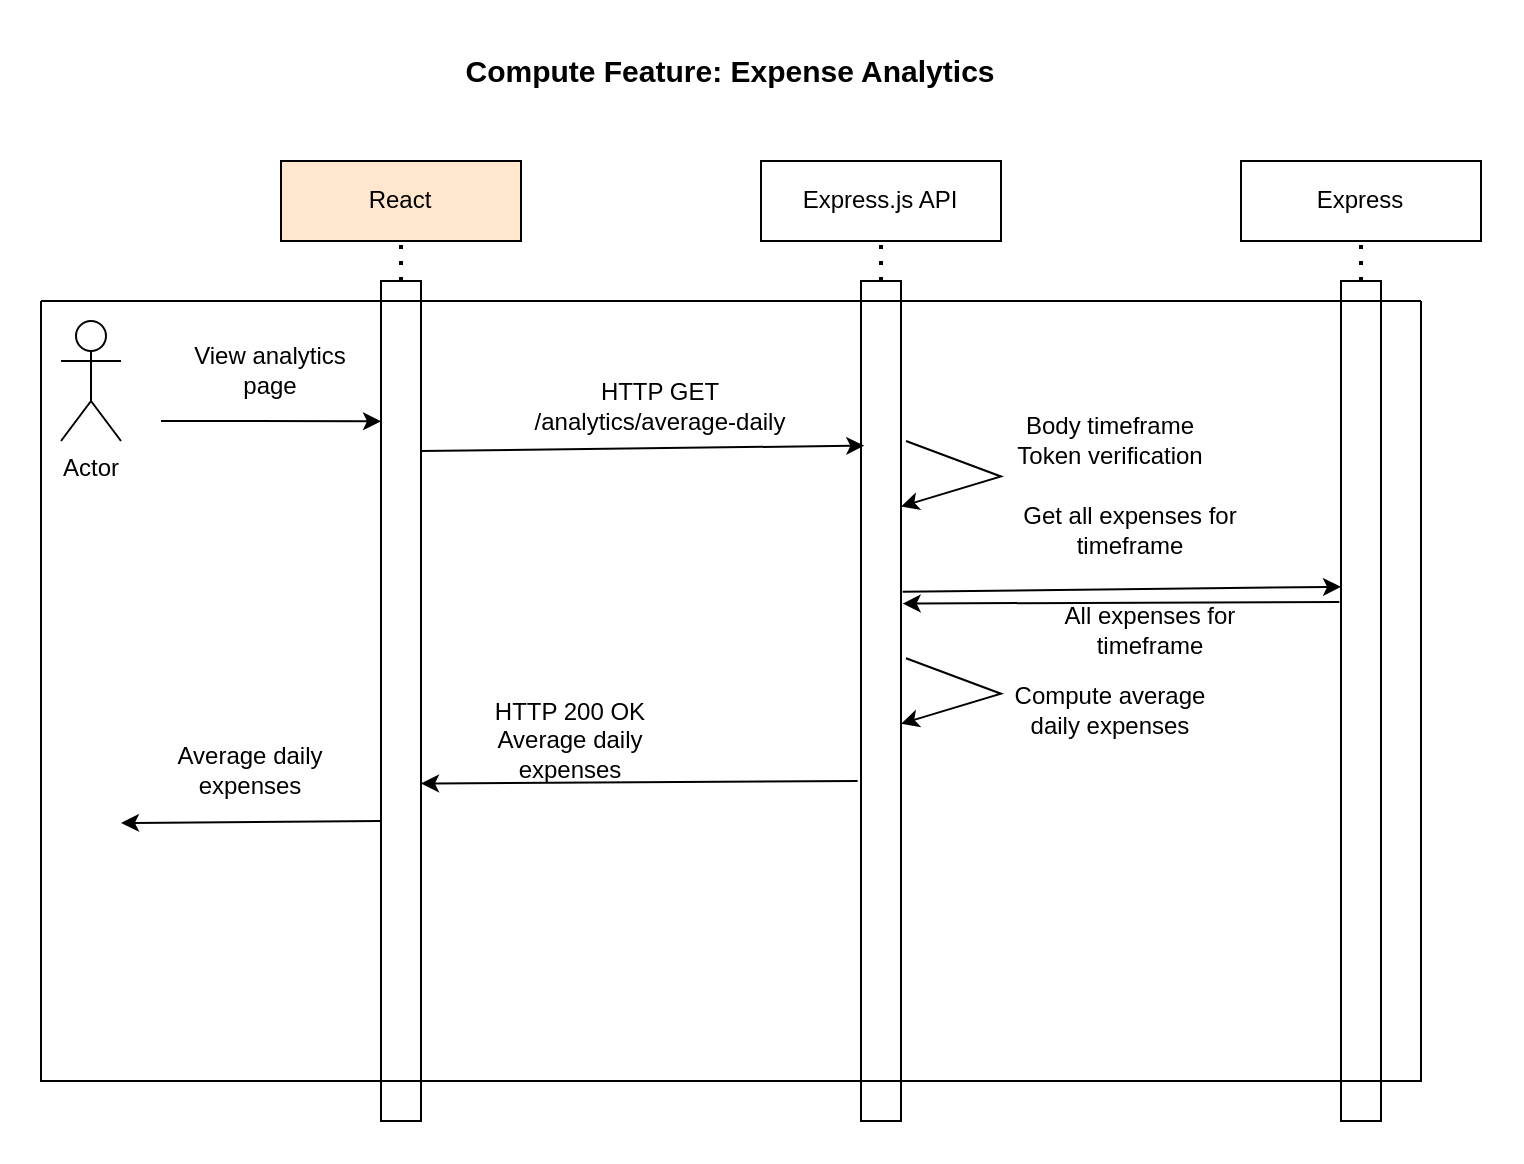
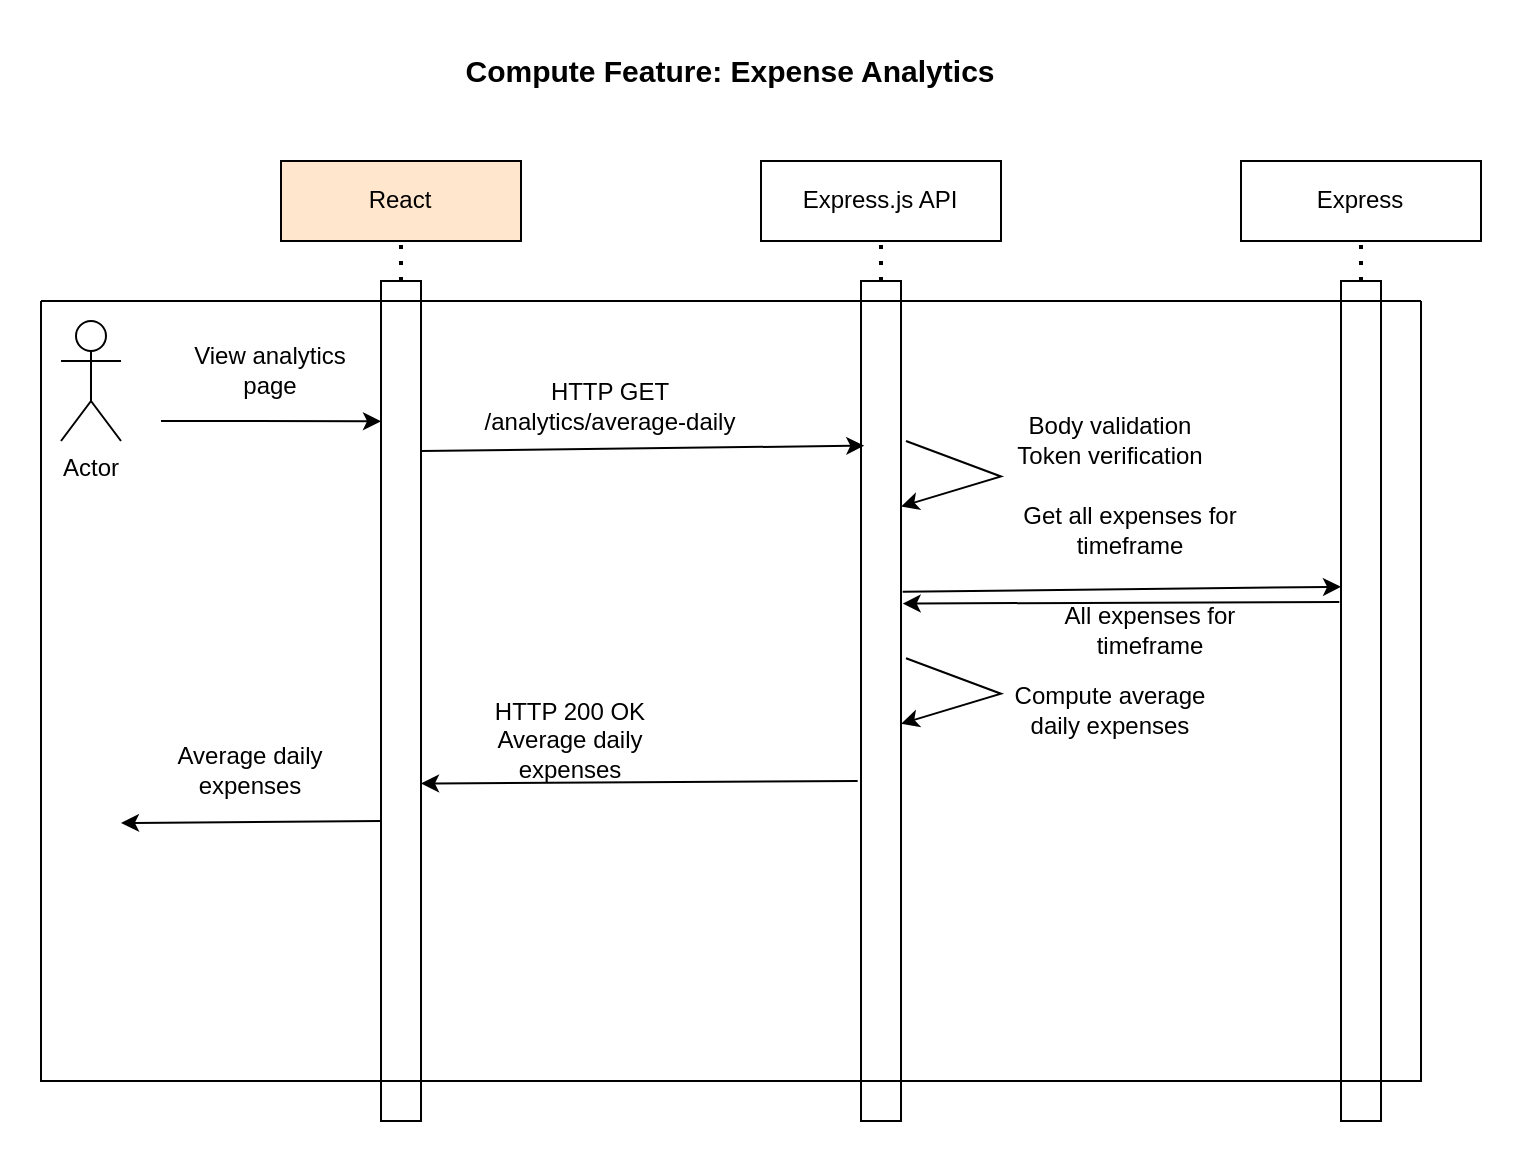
(661, 406) -> (611, 406)
(1111, 441) -> (1111, 441)
